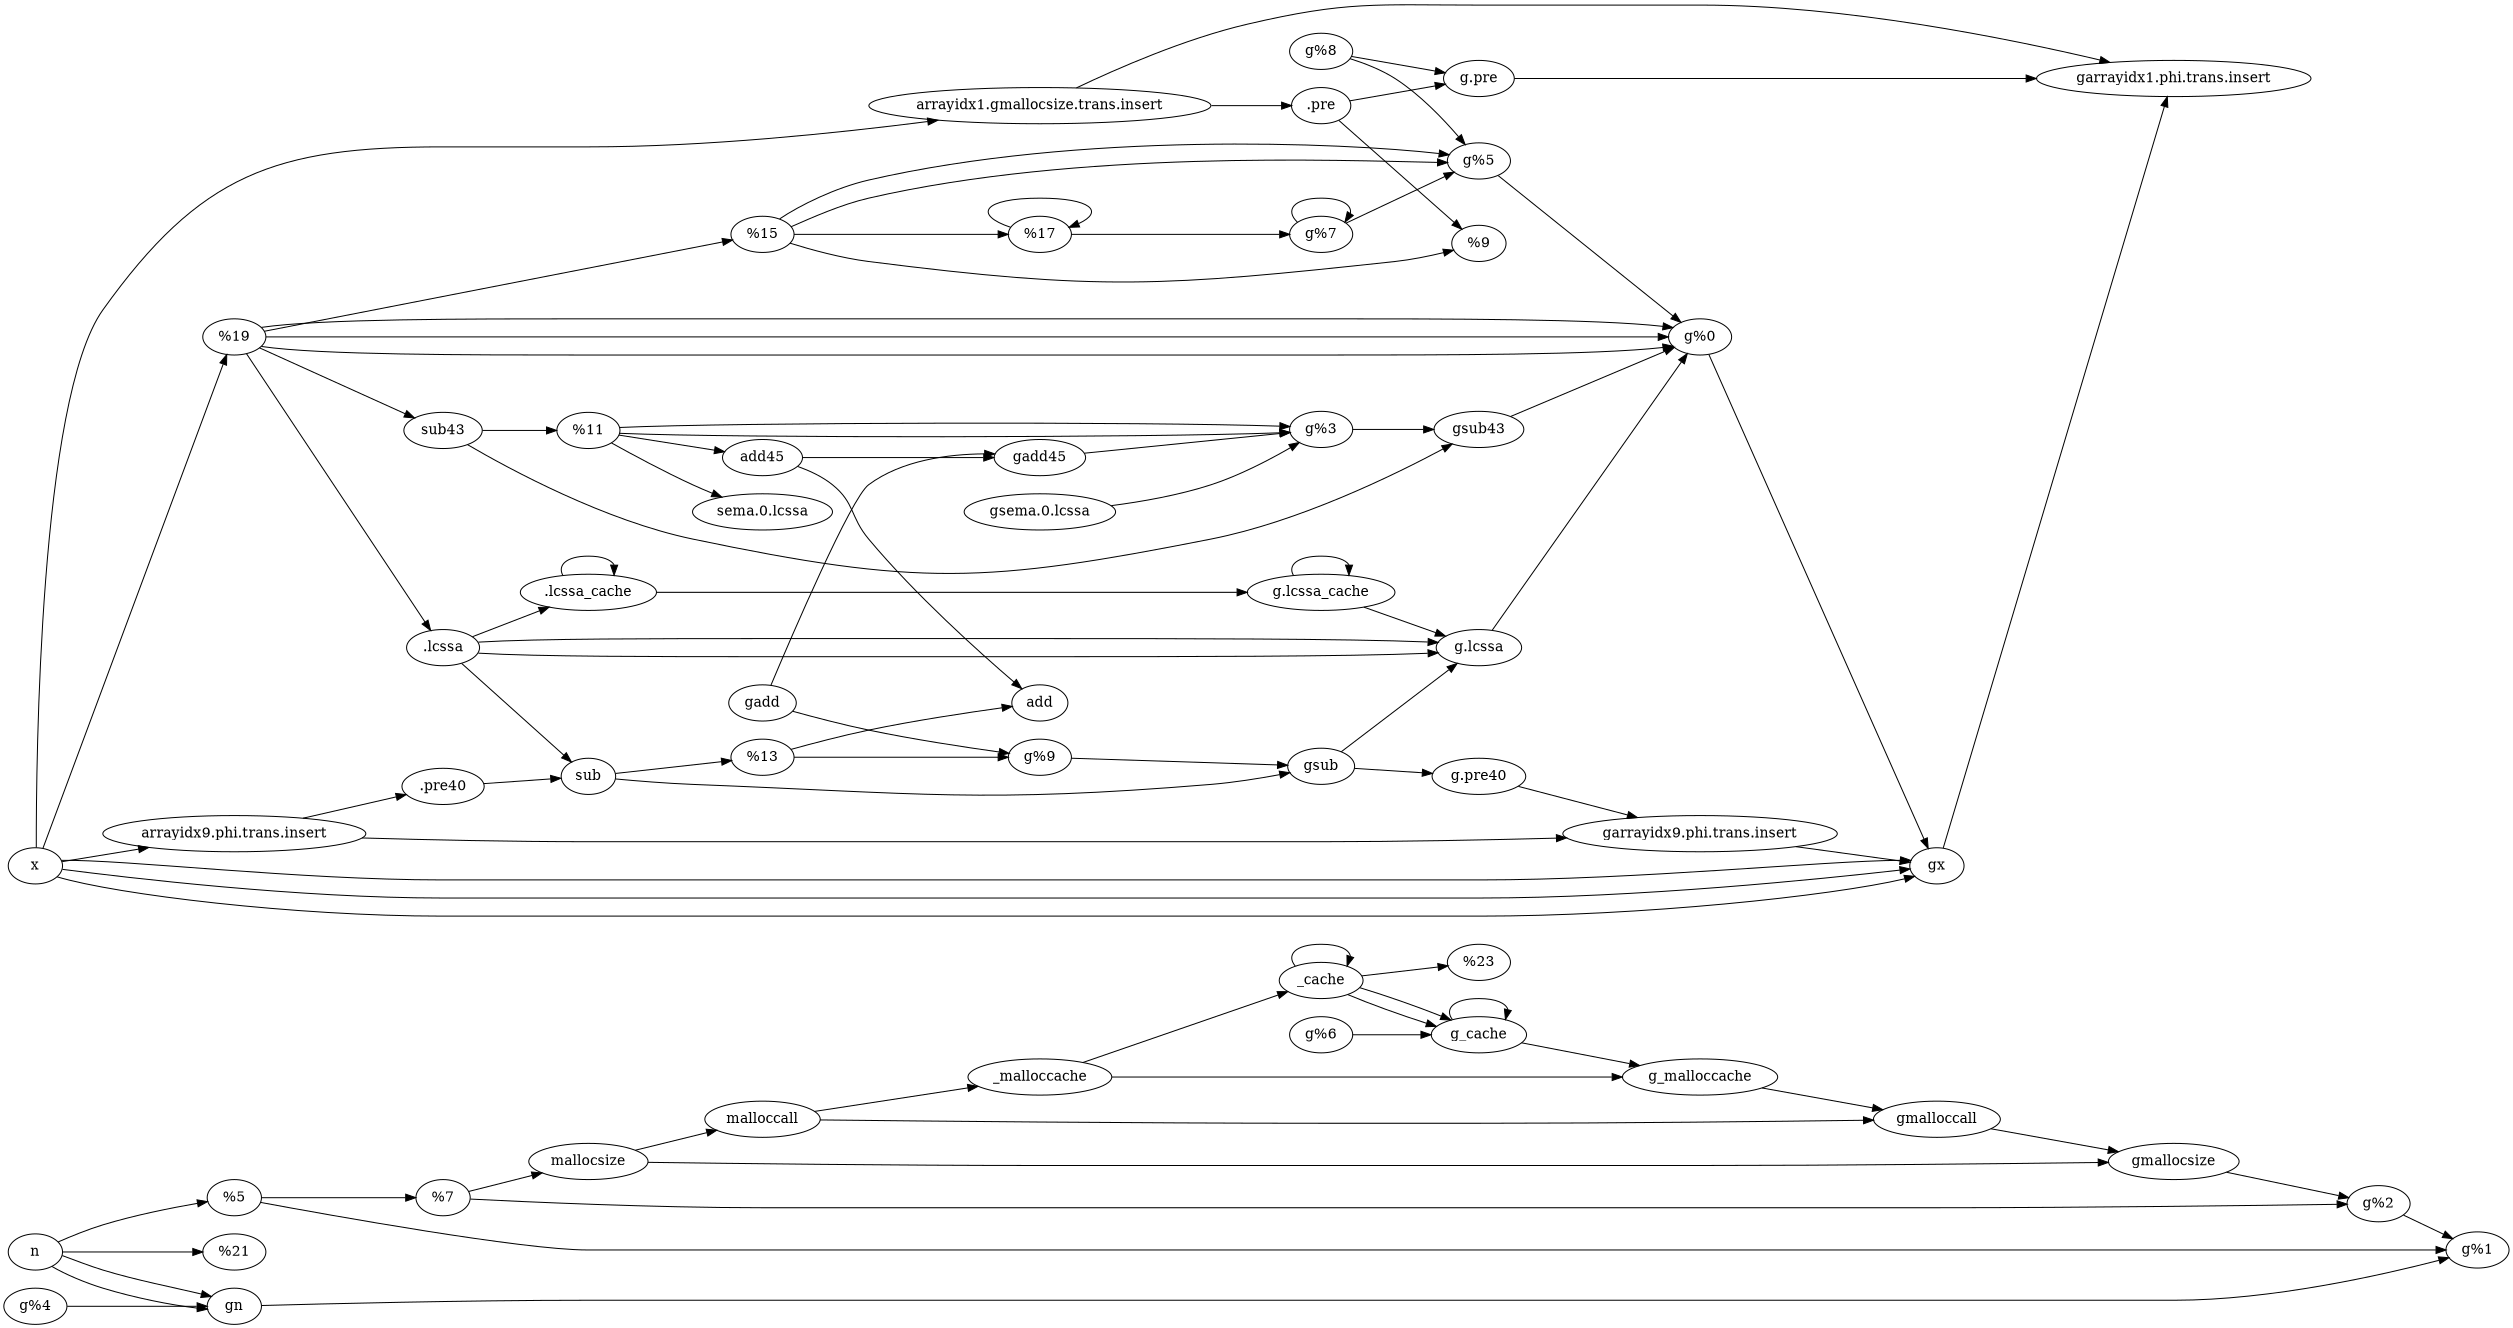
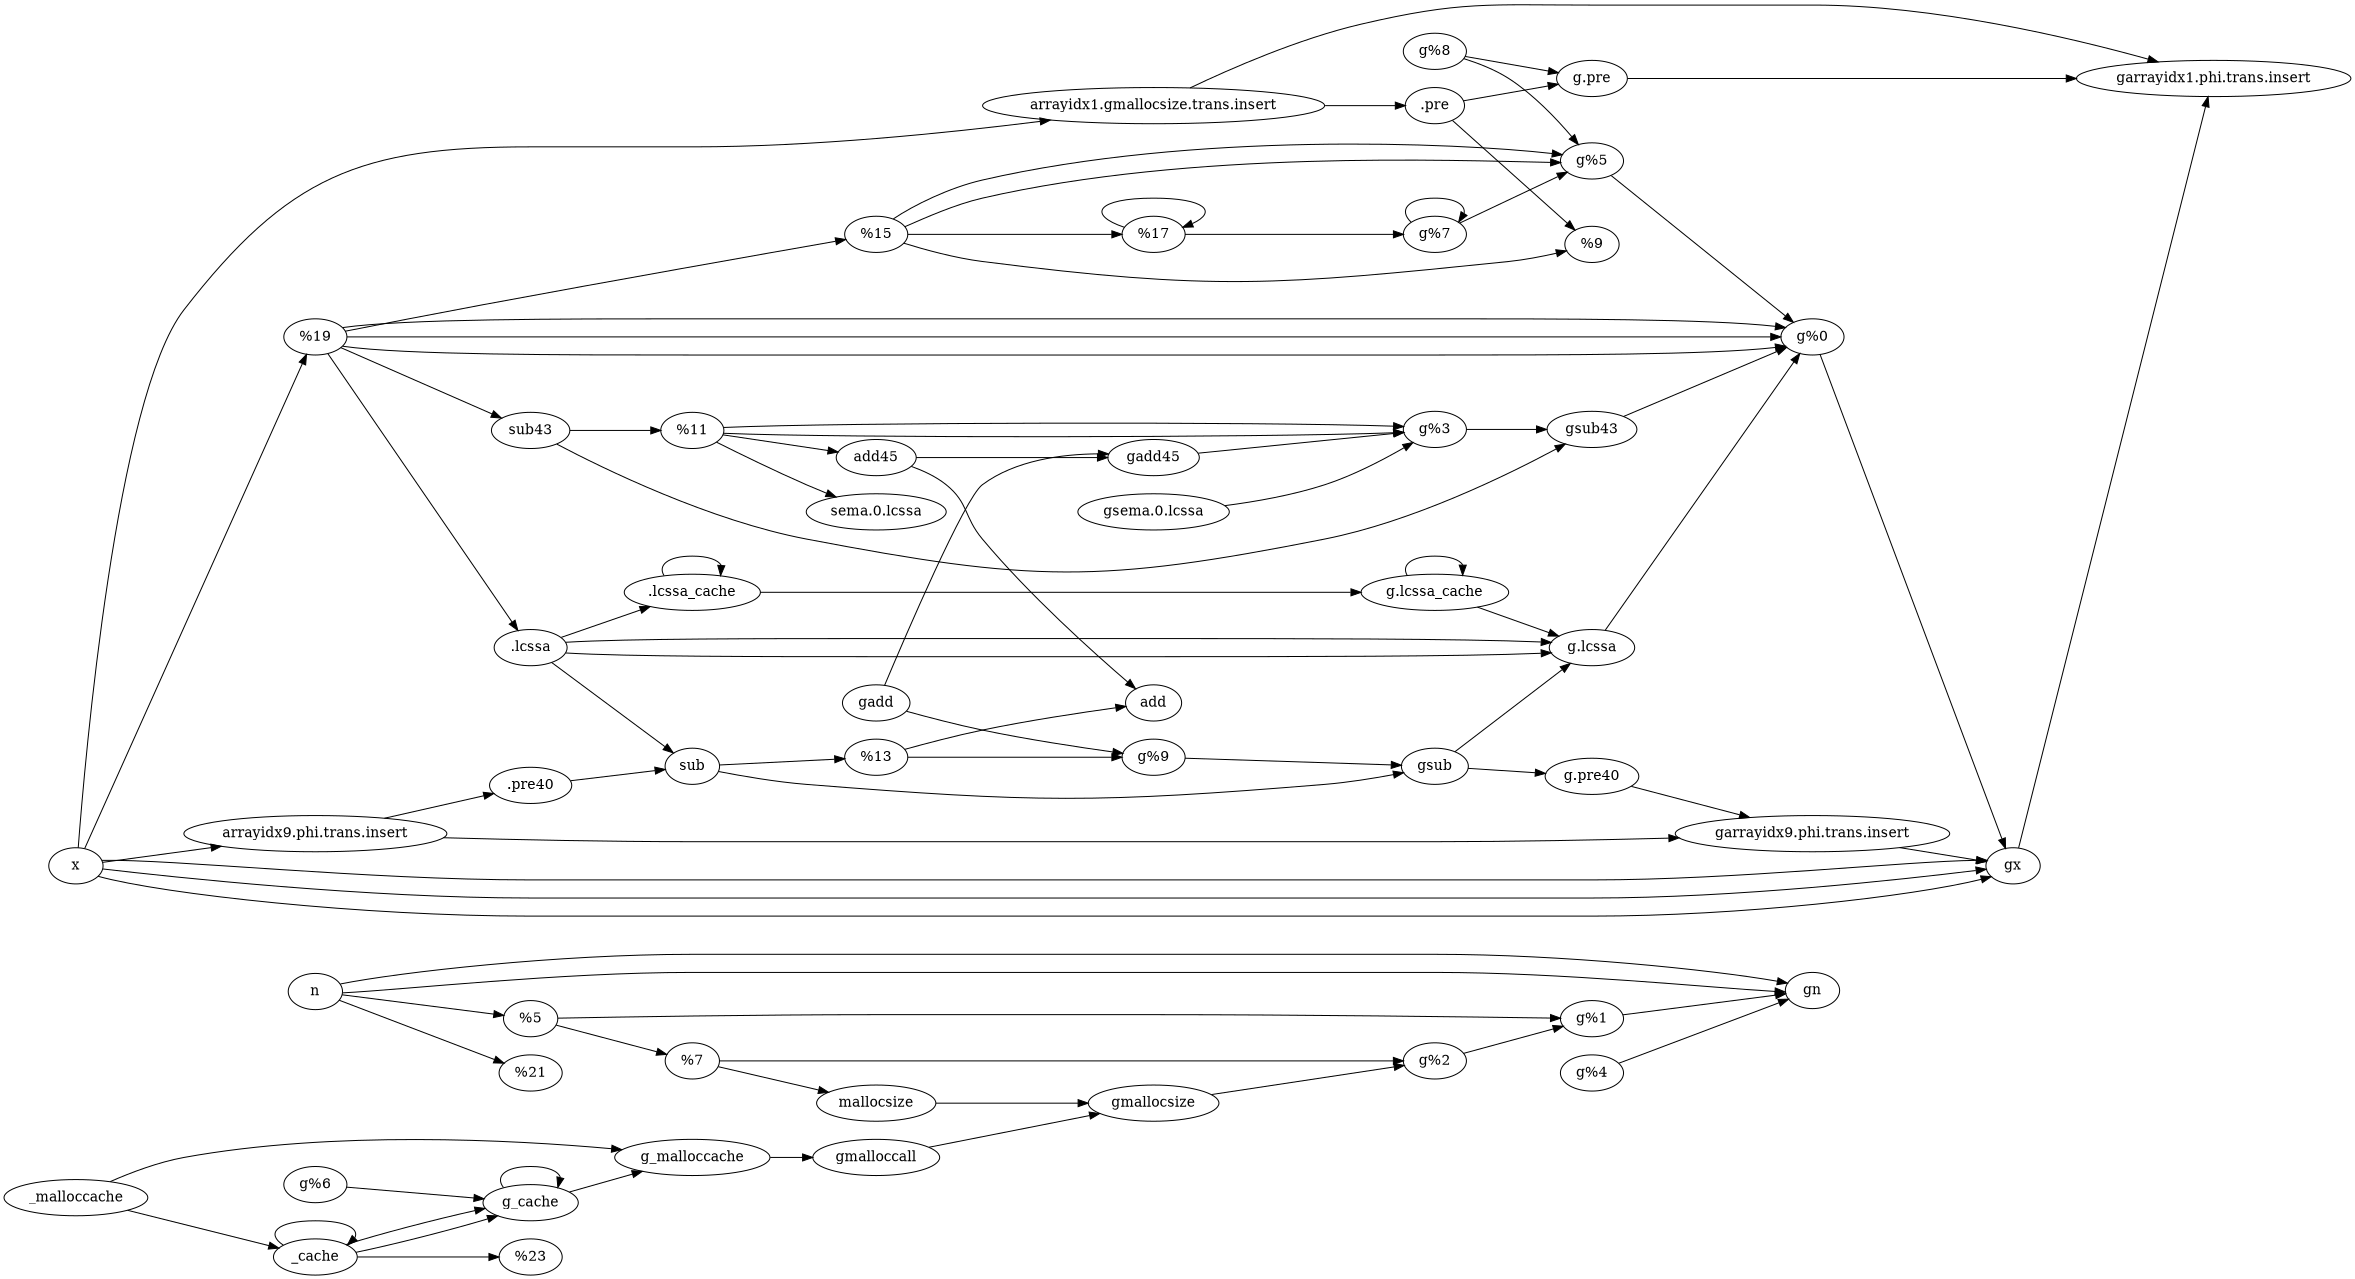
(763, 1119) -> none
(1352, 1300) -> (1699, 1005)
